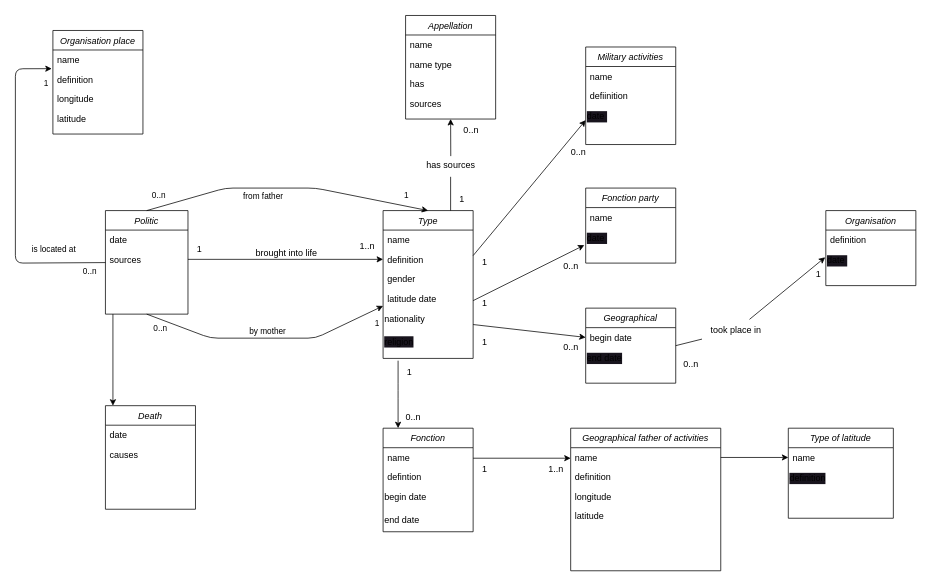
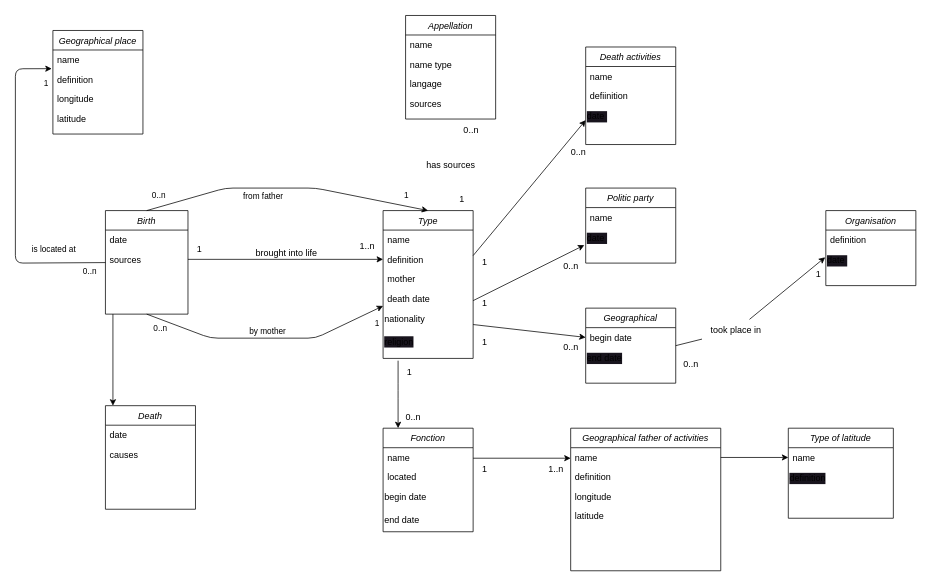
(98, 41) -> (98, 41)
(630, 57) -> (630, 57)
(417, 84) -> (426, 84)
(450, 140) -> none
(450, 194) -> none
(630, 198) -> (630, 198)
(146, 221) -> (146, 221)
(402, 279) -> (402, 279)
(416, 299) -> (411, 299)
(407, 477) -> (403, 477)
